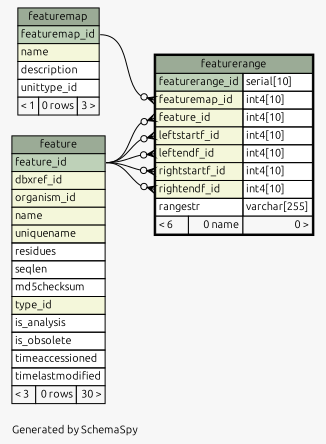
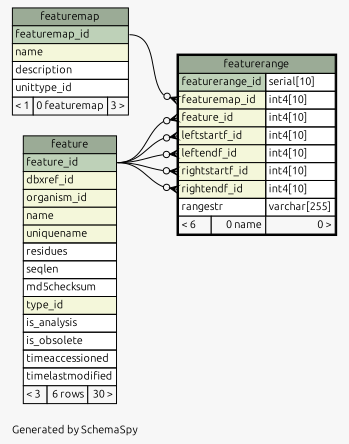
(58, 106) -> (70, 106)
(57, 394) -> (68, 394)
